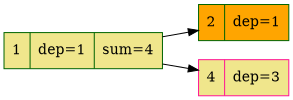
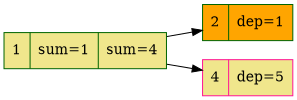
(62, 50) -> (64, 50)
(257, 77) -> (261, 77)
